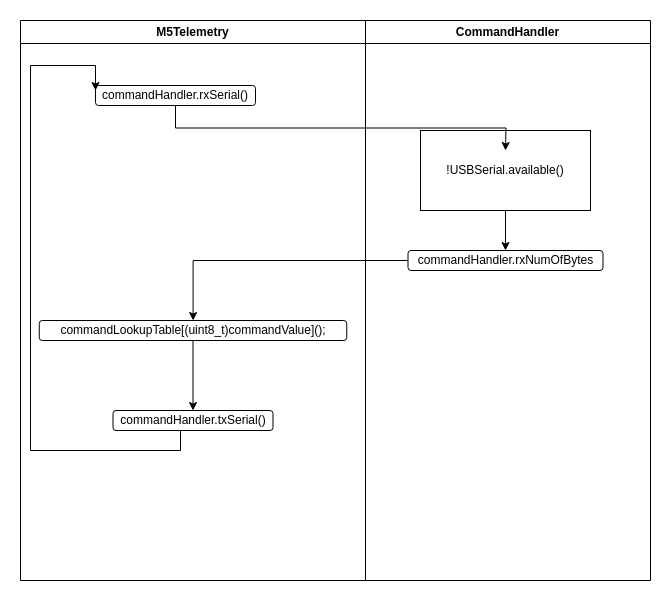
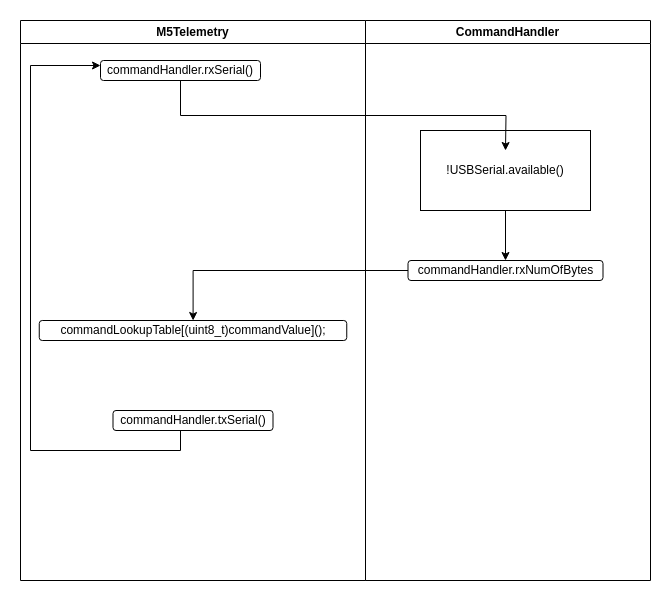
(176, 96) -> (181, 71)
(506, 261) -> (506, 271)
(193, 372) -> none
